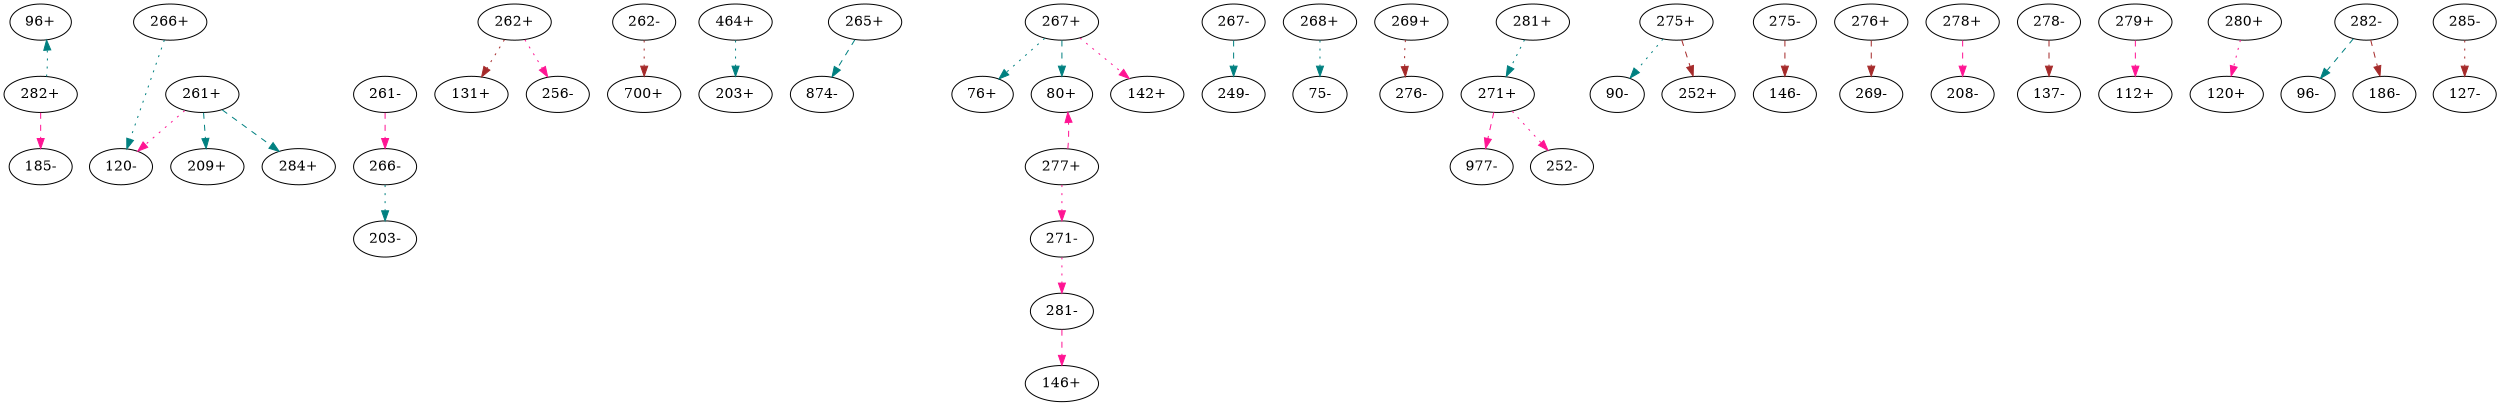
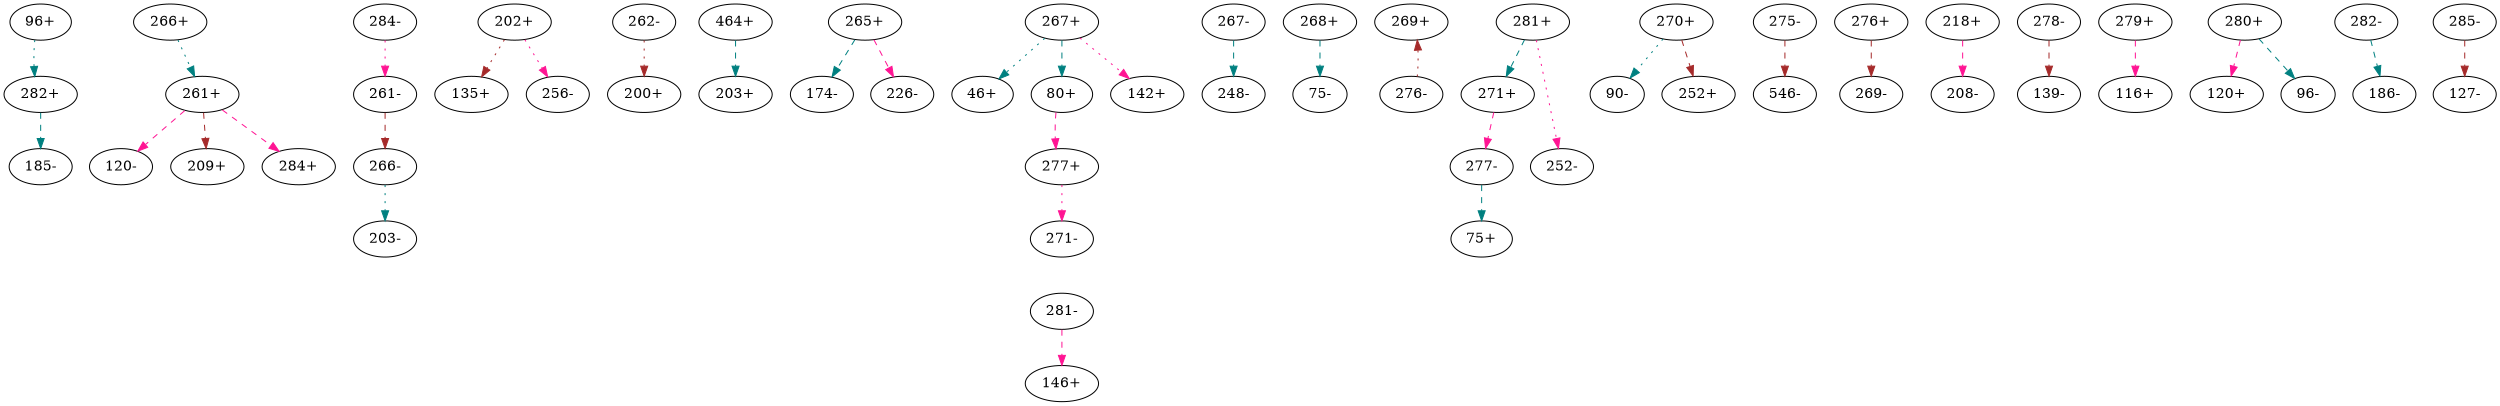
none -> (385, 22)
(515, 22) -> (515, 22)
(1676, 22) -> (1676, 22)
(1963, 22) -> (1963, 22)
(736, 53) -> (736, 53)
(1320, 53) -> (1320, 53)
(1405, 53) -> (1418, 63)
(1518, 53) -> (1518, 53)
(2237, 53) -> (2237, 53)
(2374, 53) -> (2374, 53)
(2465, 53) -> (2465, 53)
(2340, 55) -> (2274, 55)
(47, 63) -> (34, 53)
(147, 90) -> (184, 54)
(471, 94) -> (471, 94)
(644, 94) -> (644, 94)
(822, 94) -> (822, 94)
none -> (902, 94)
(983, 94) -> (983, 94)
(1234, 94) -> (1234, 94)
(1785, 94) -> (1785, 94)
(2049, 94) -> (2049, 94)
(2135, 94) -> (2135, 94)
(41, 126) -> (41, 126)
(204, 126) -> (204, 126)
(385, 126) -> (385, 126)
(1527, 127) -> (1546, 89)
(165, 128) -> (165, 128)
(247, 128) -> (247, 128)
(1069, 136) -> (1055, 125)
(1482, 167) -> (1482, 167)
none -> (1482, 239)
(1062, 270) -> none
